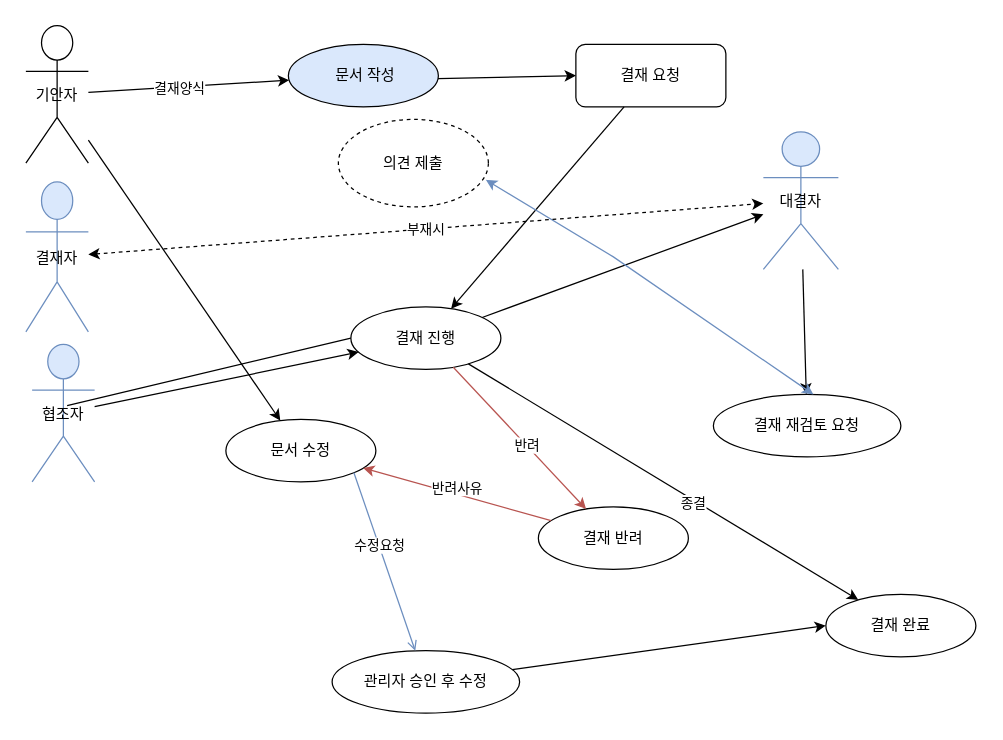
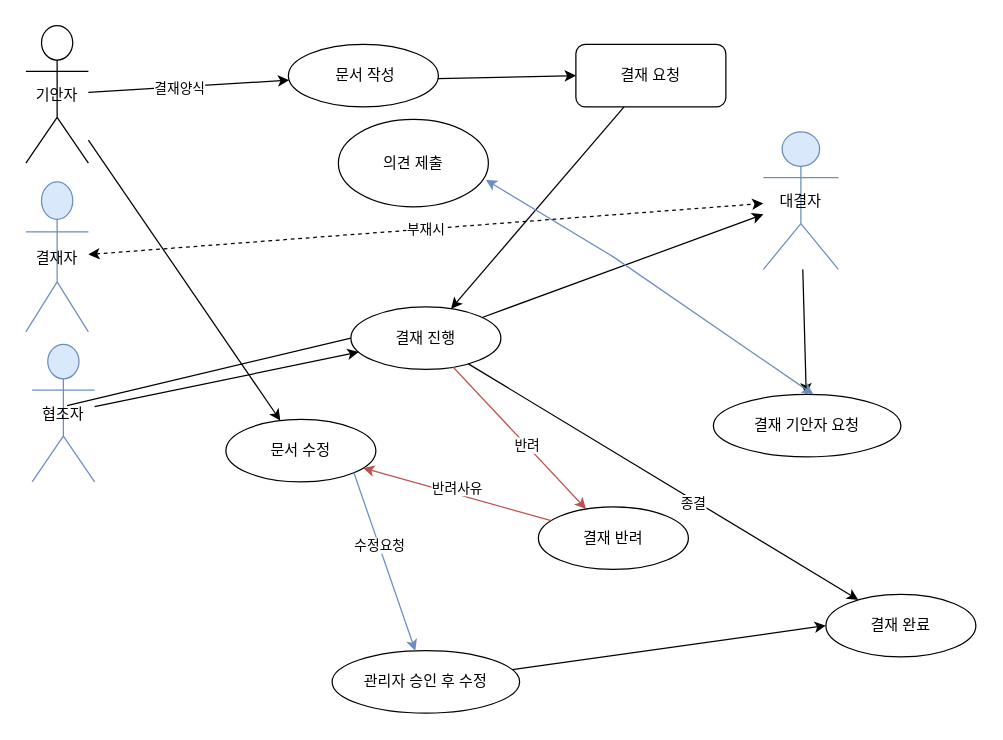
(363, 76) -> (363, 76)
(413, 163) -> (413, 163)
(807, 426) -> (807, 426)
(412, 642) -> (411, 640)
